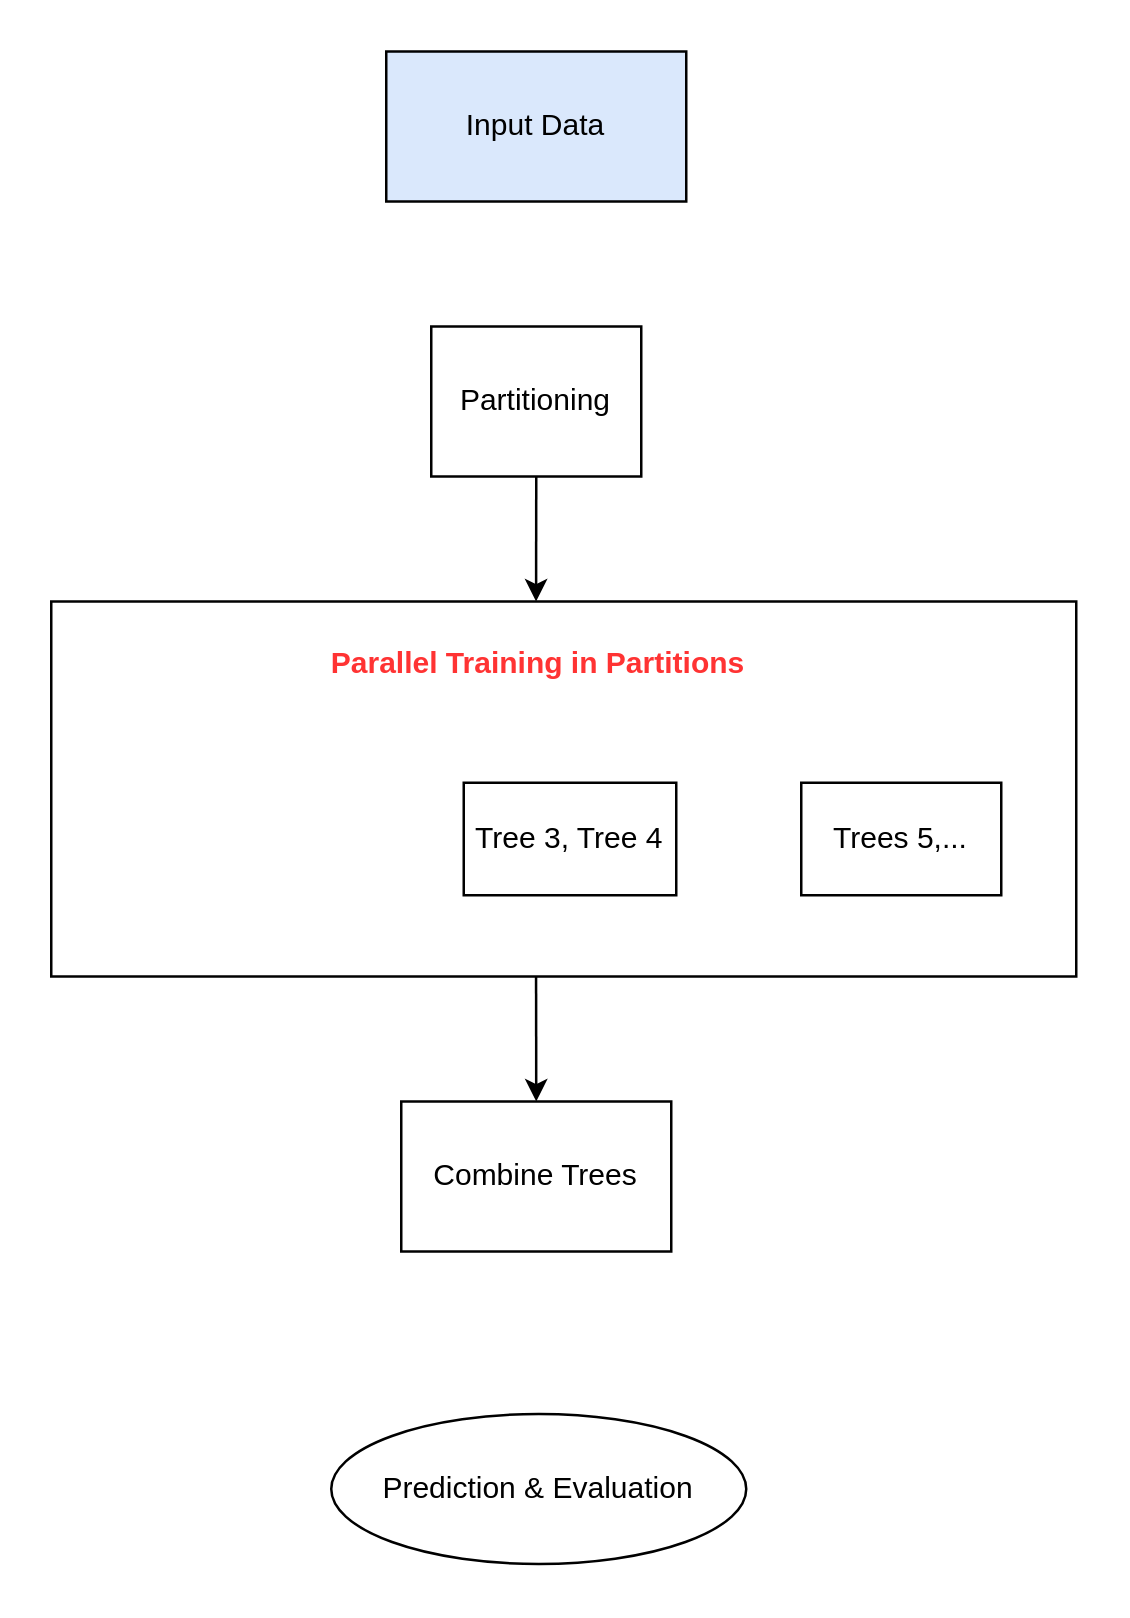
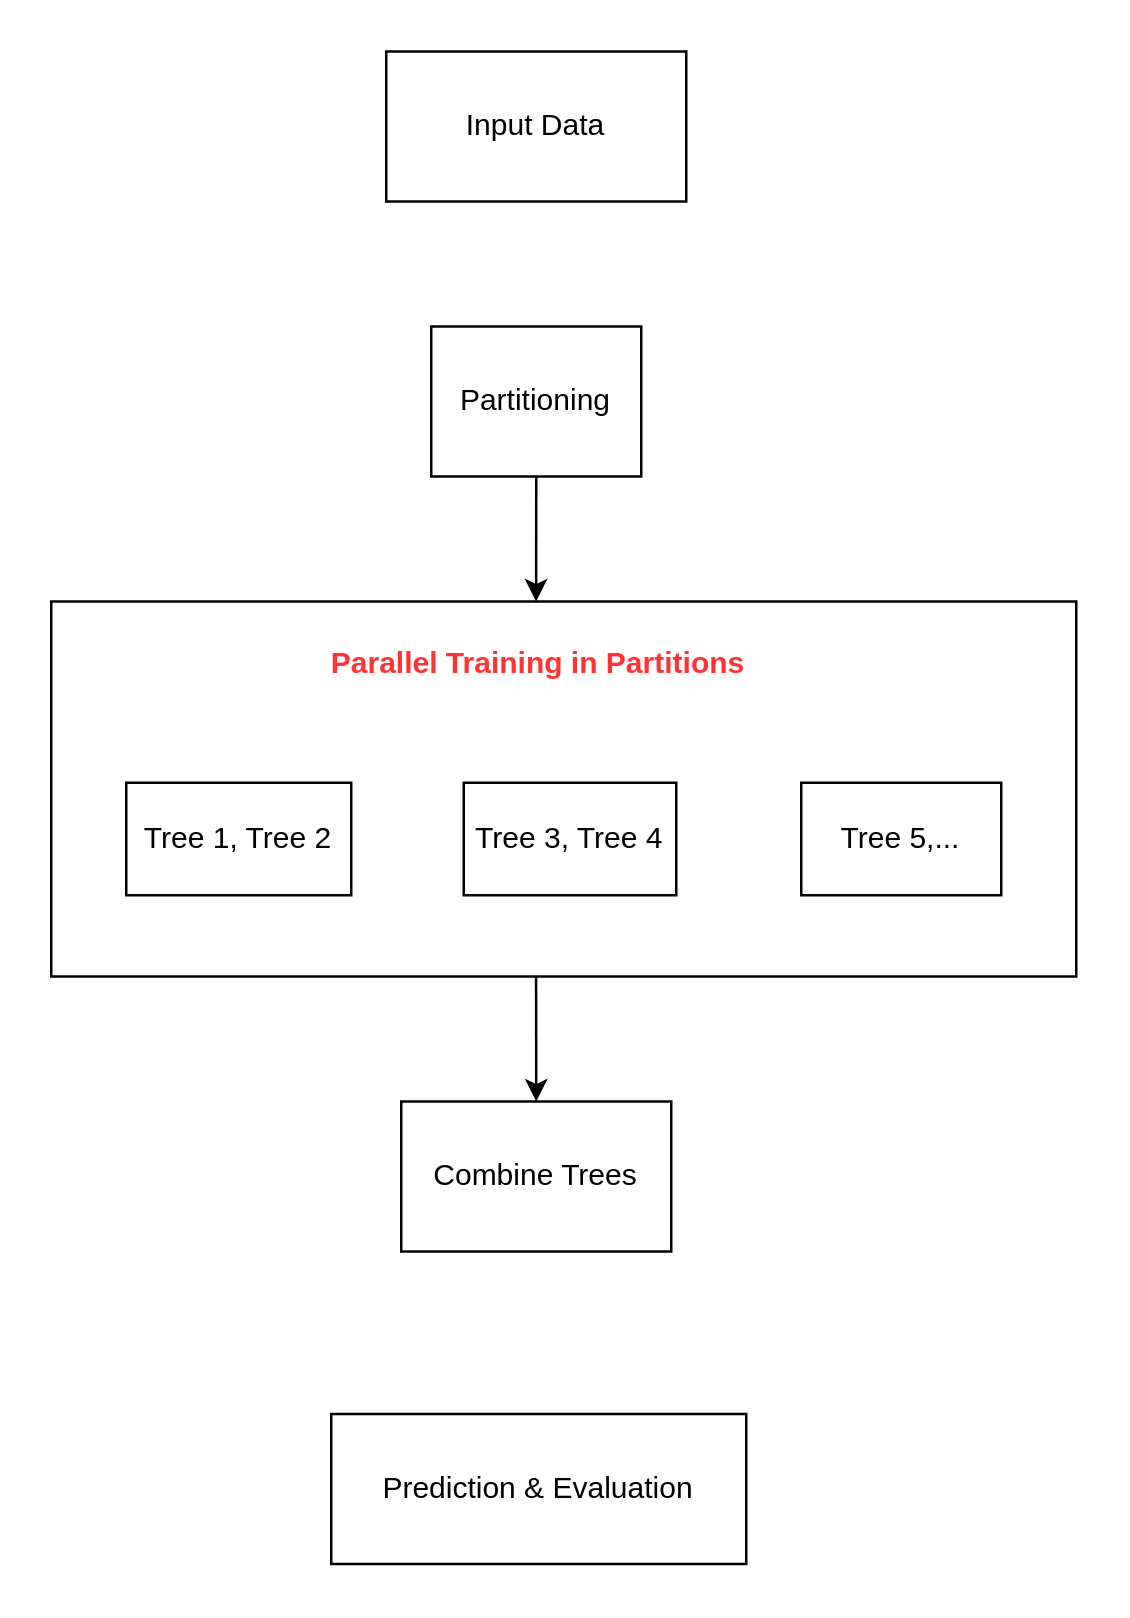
(536, 126) -> (536, 126)
none -> (239, 839)
(901, 839) -> (901, 839)
(539, 1489) -> (539, 1489)
